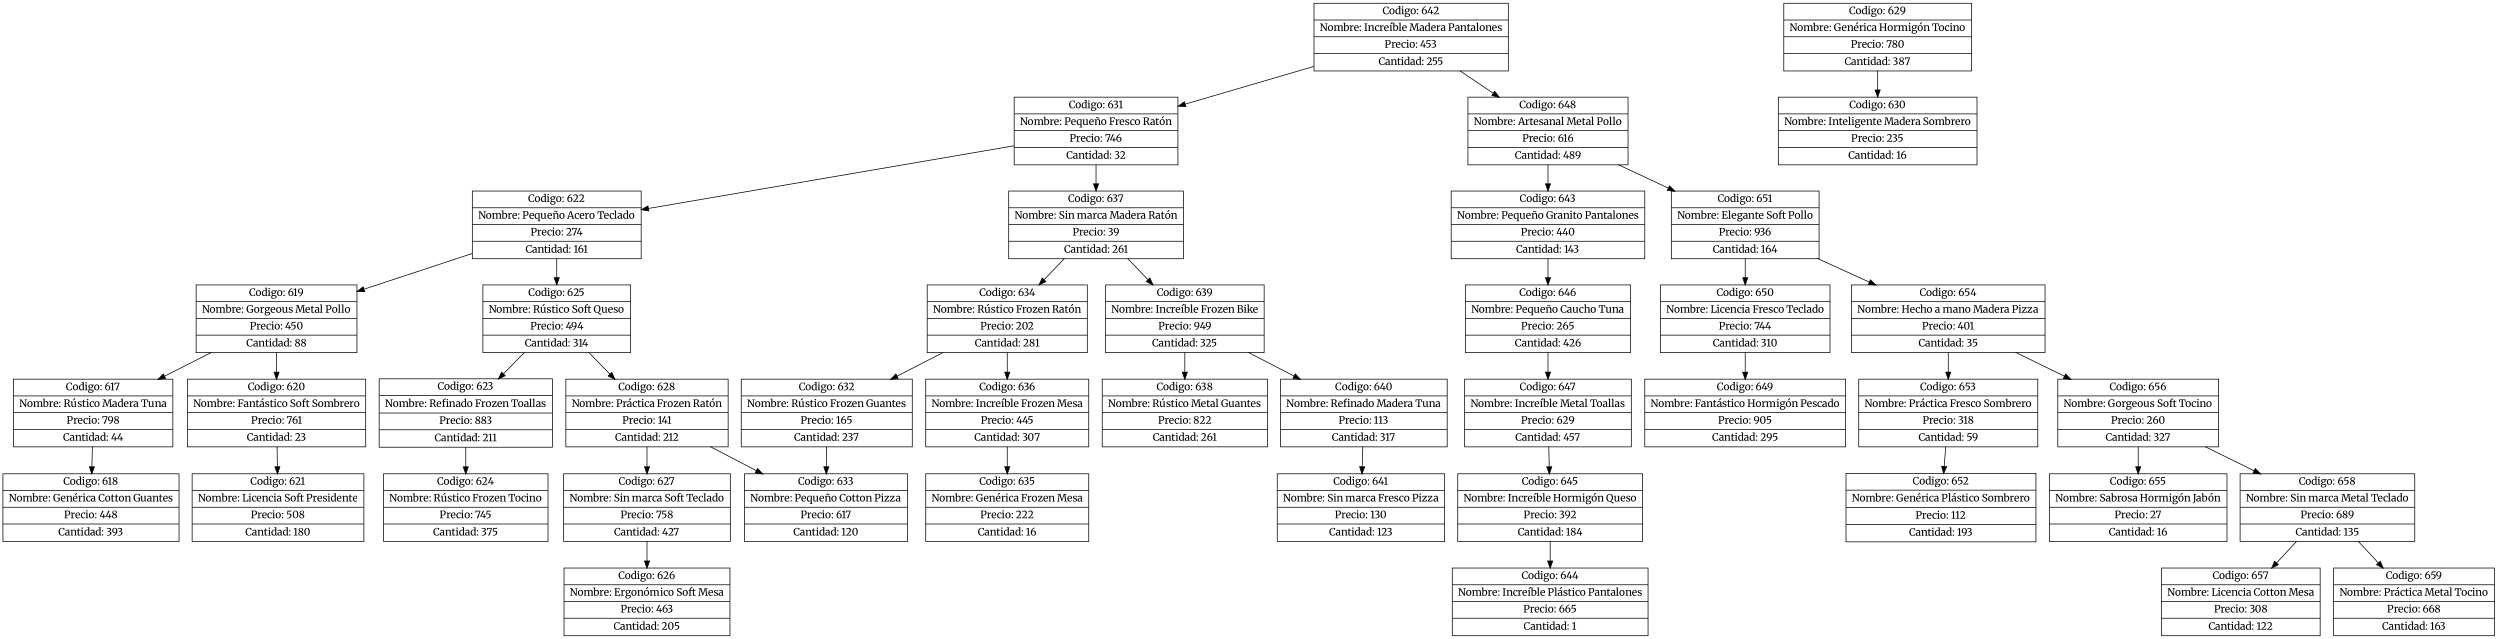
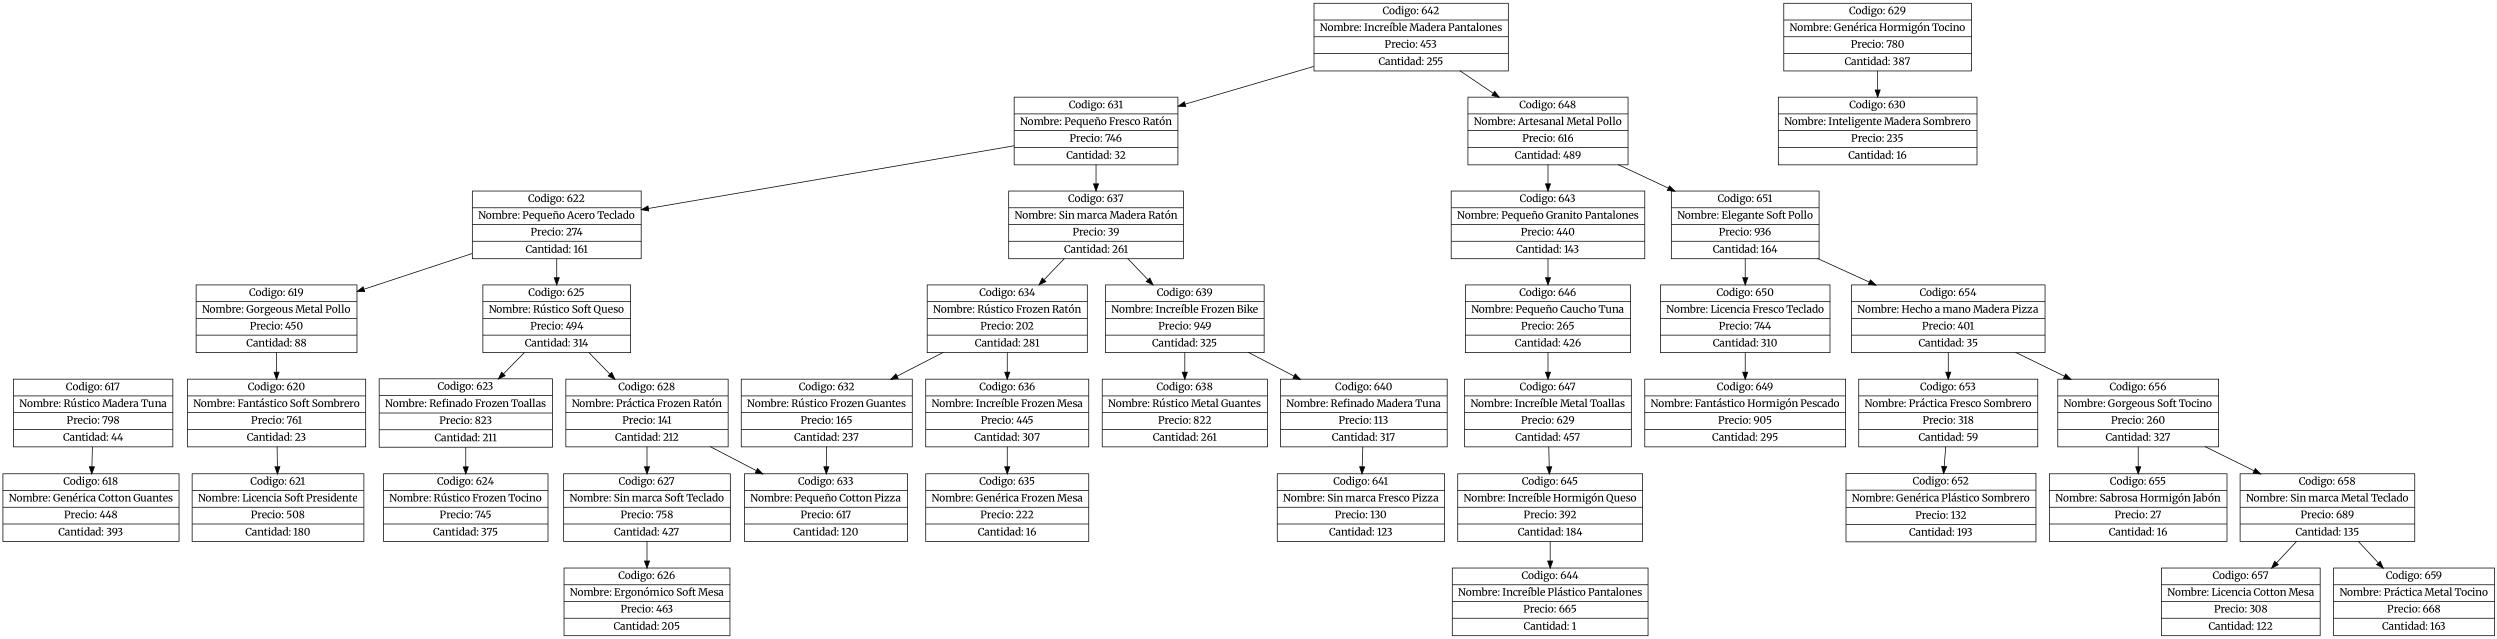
(188, 364) -> none
(466, 421) -> (466, 421)
(1941, 516) -> (1941, 516)
